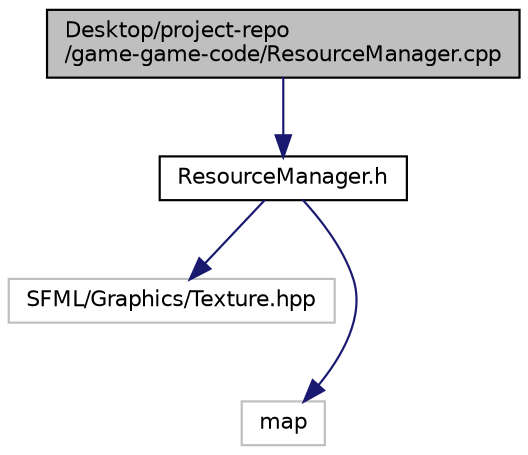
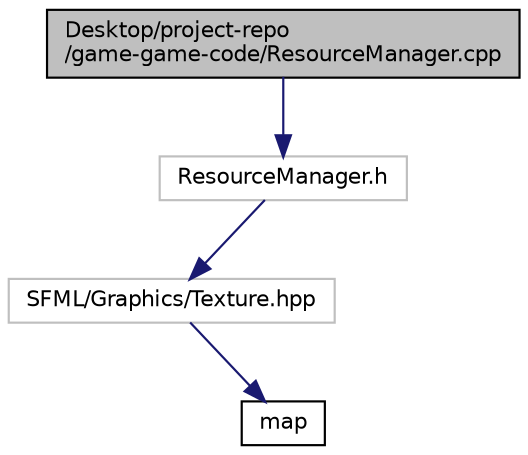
(283, 178) -> (283, 178)
(355, 289) -> (220, 354)
(283, 423) -> (283, 423)
